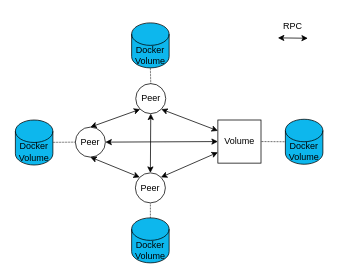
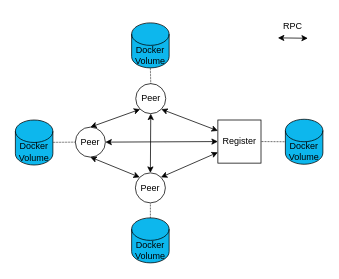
(240, 141) -> (240, 141)
